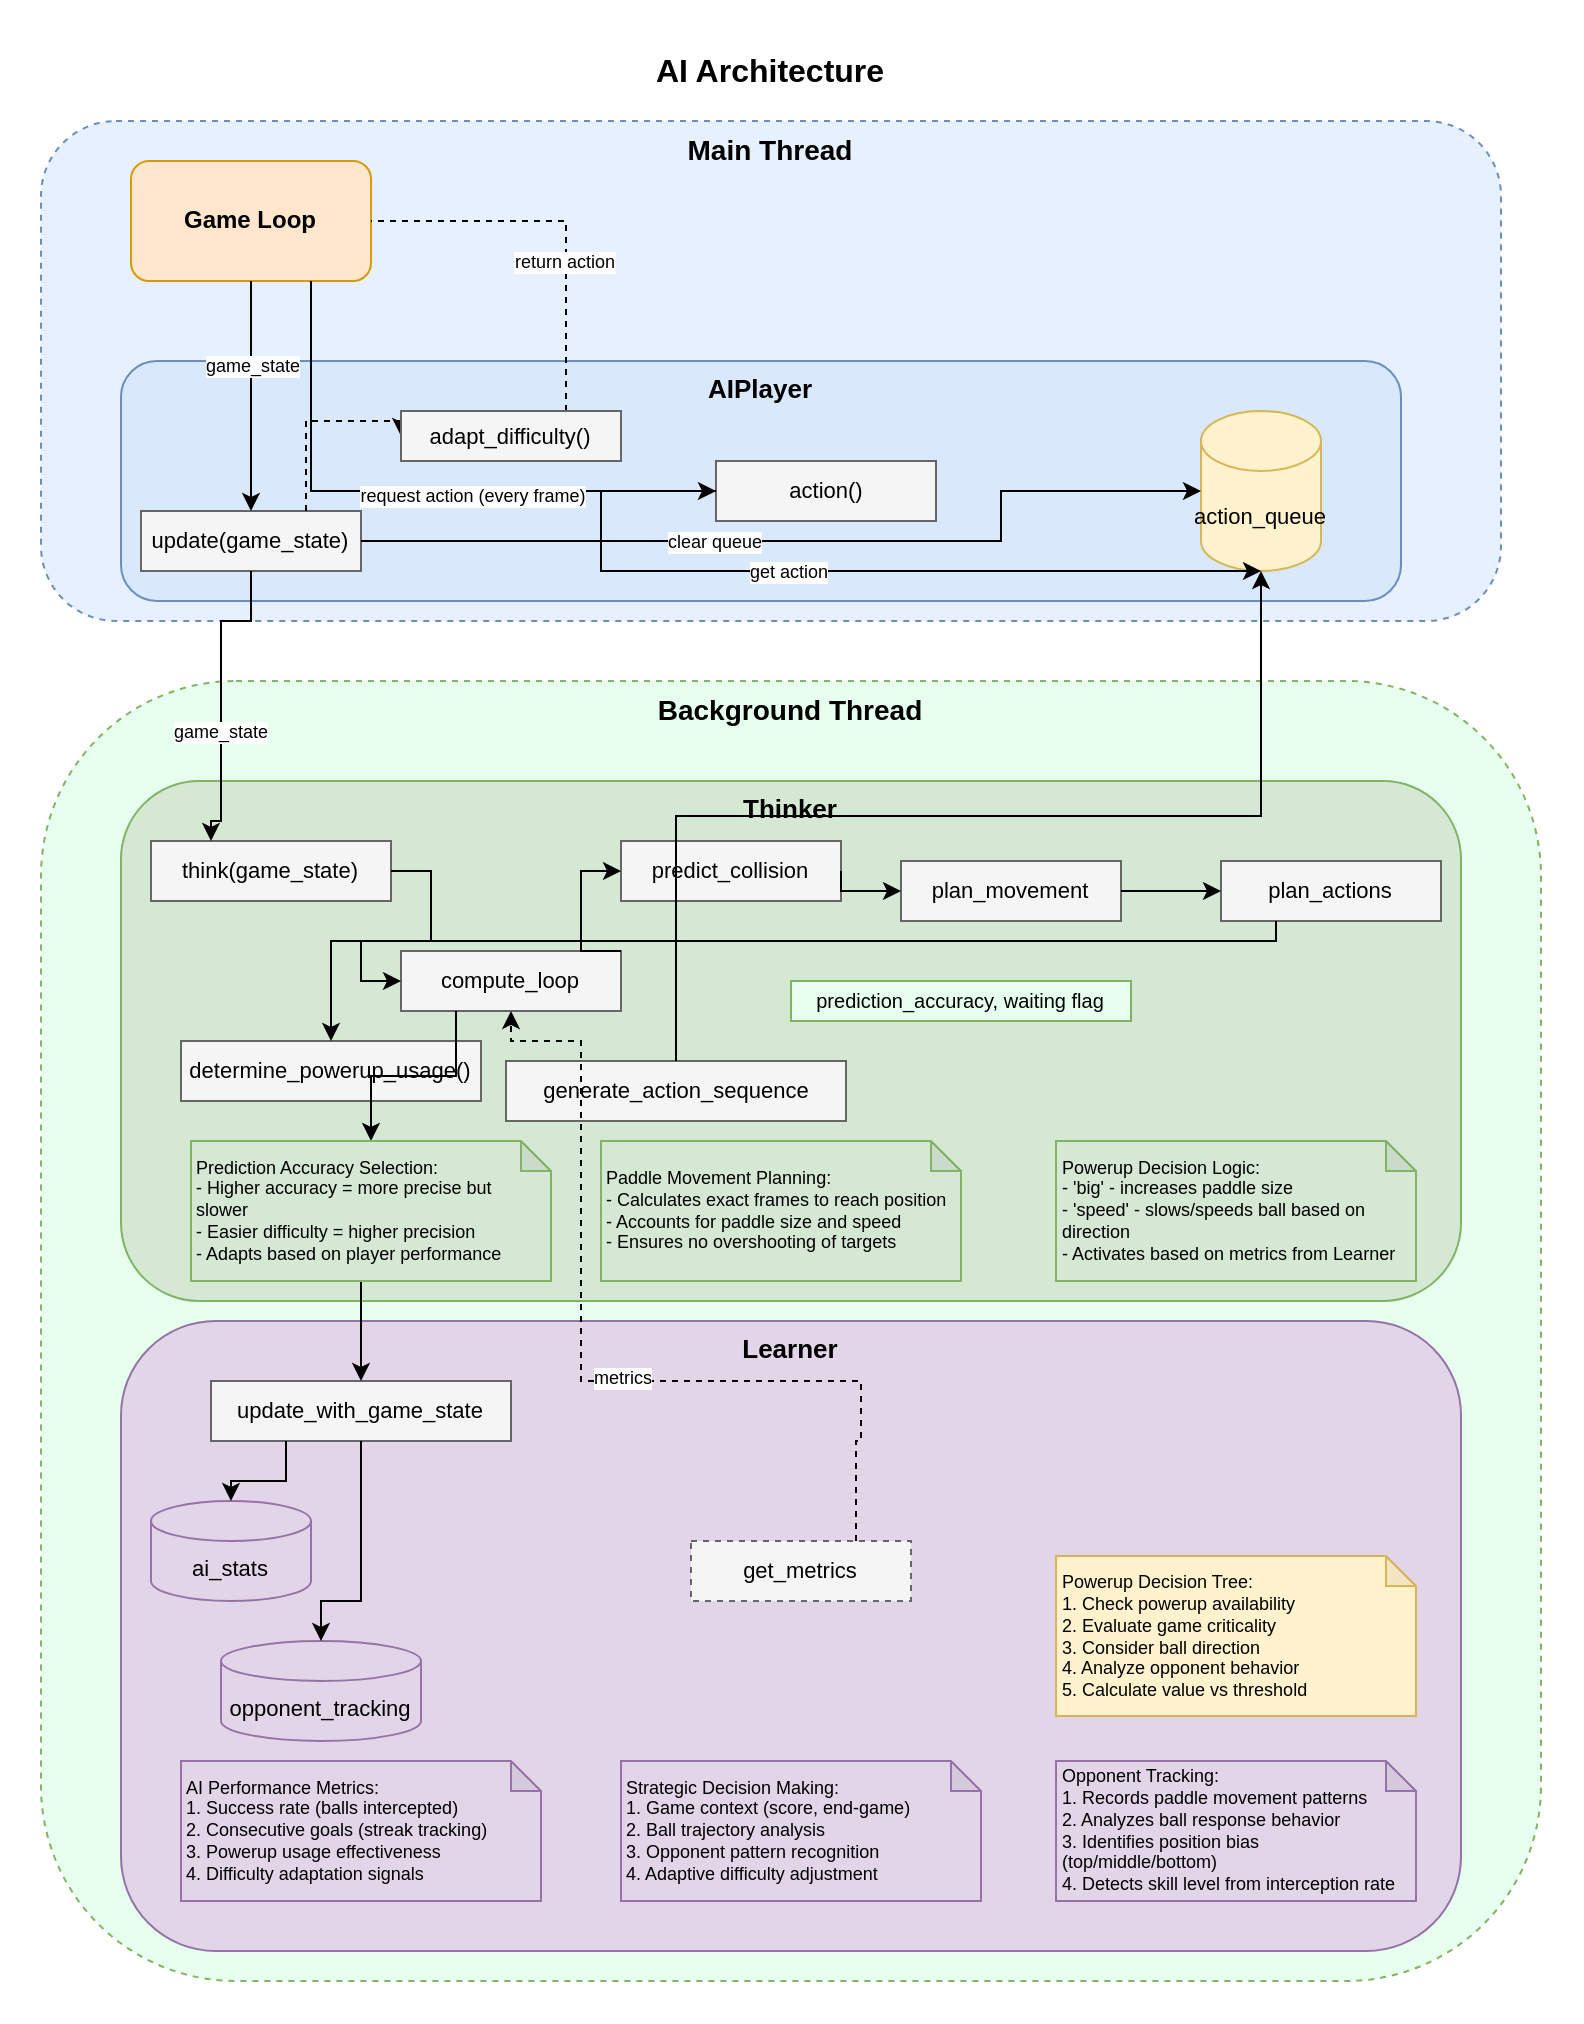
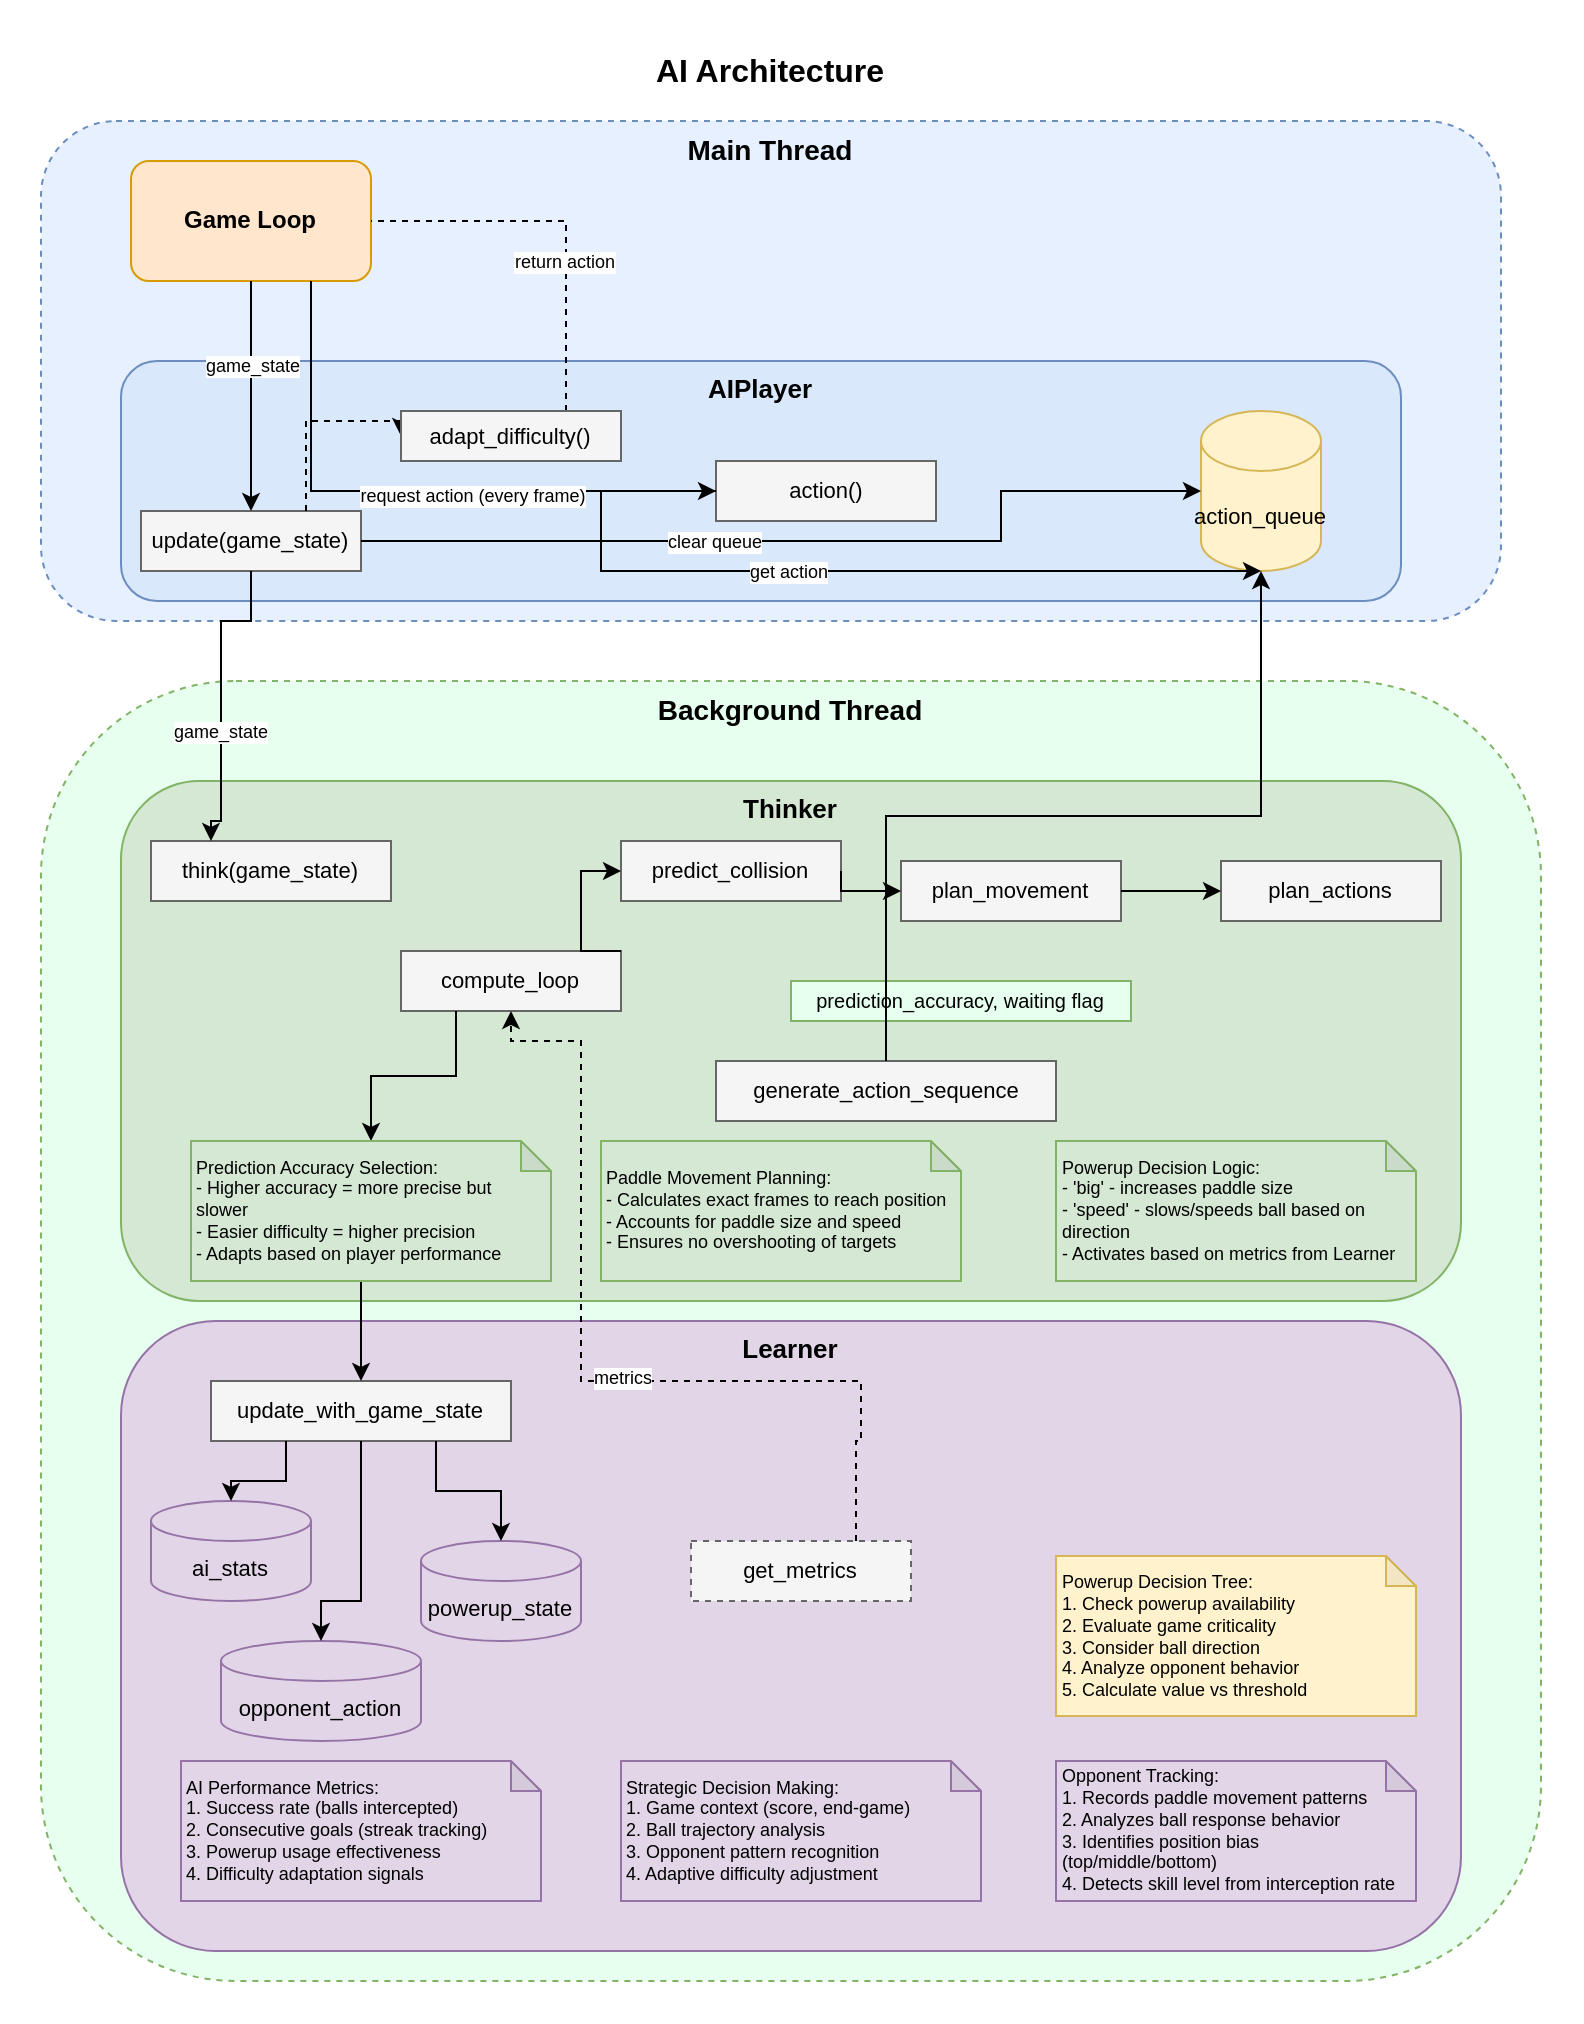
(431, 884) -> none
(866, 941) -> none
(331, 1071) -> none
(676, 1091) -> (886, 1091)
none -> (462, 1491)
none -> (501, 1591)
(321, 1709) -> (321, 1709)
